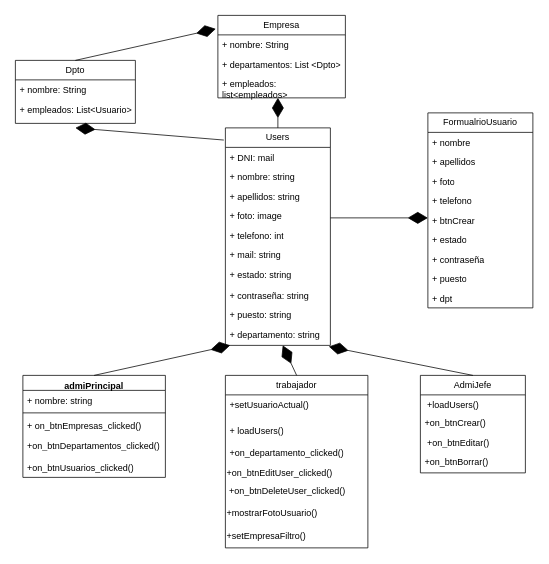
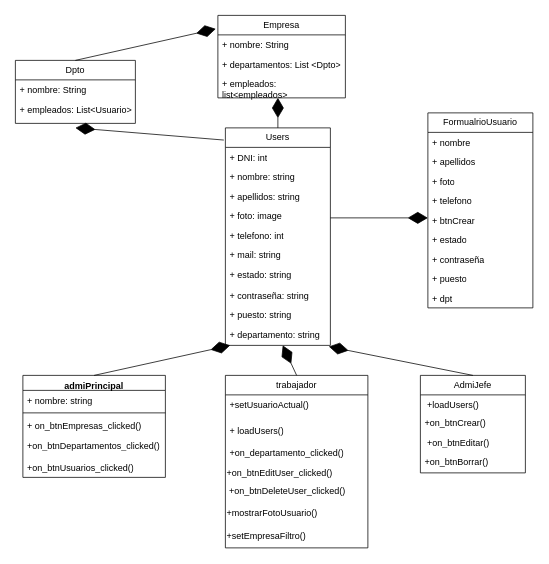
(252, 158) -> (250, 158)
